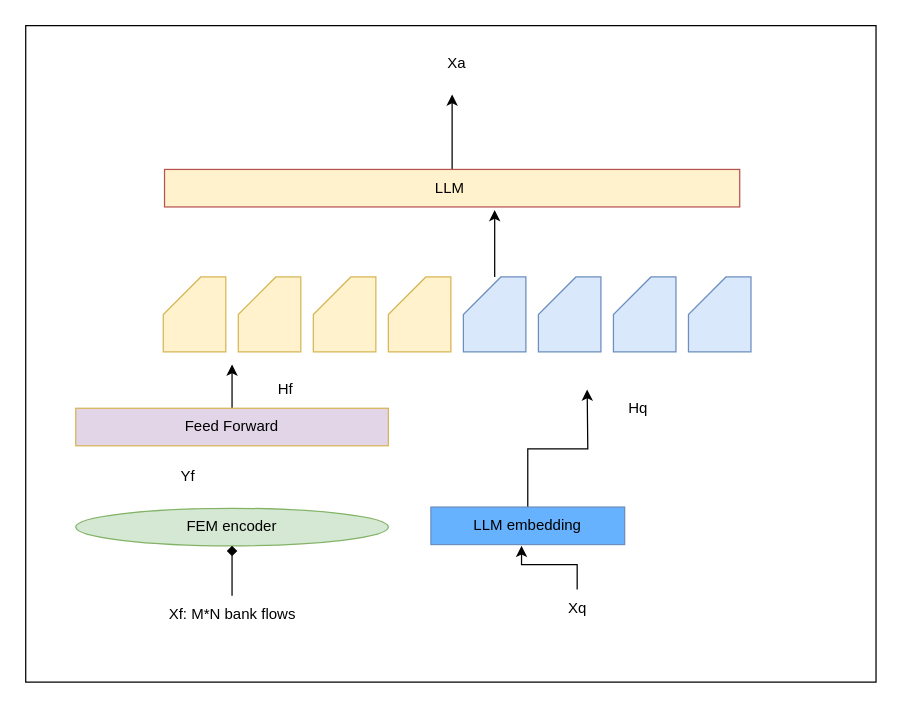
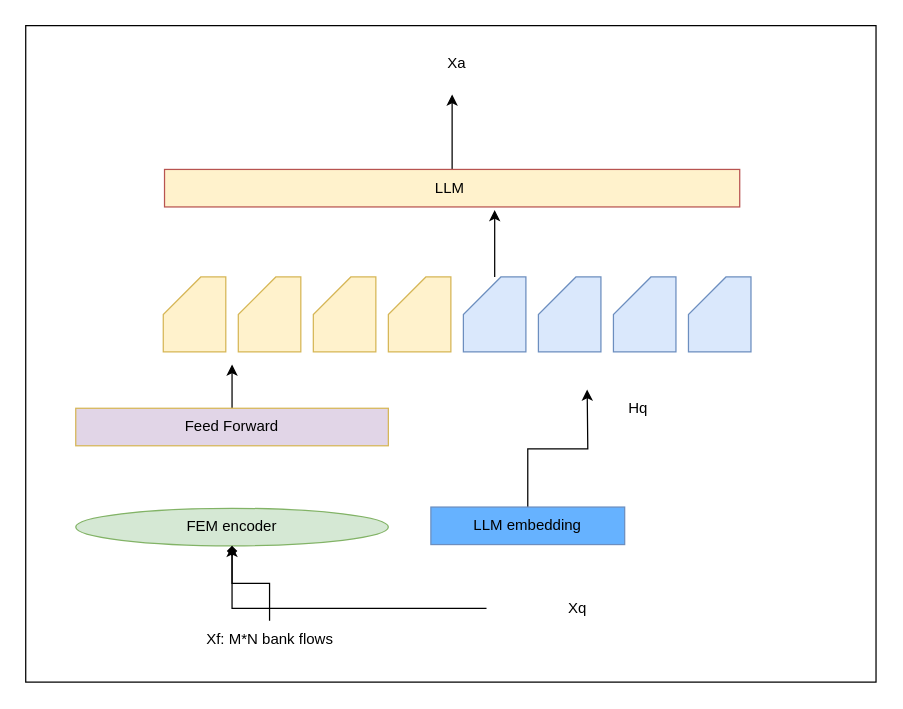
(285, 389) -> none
(188, 477) -> none
(557, 564) -> (353, 608)
(232, 614) -> (269, 639)
